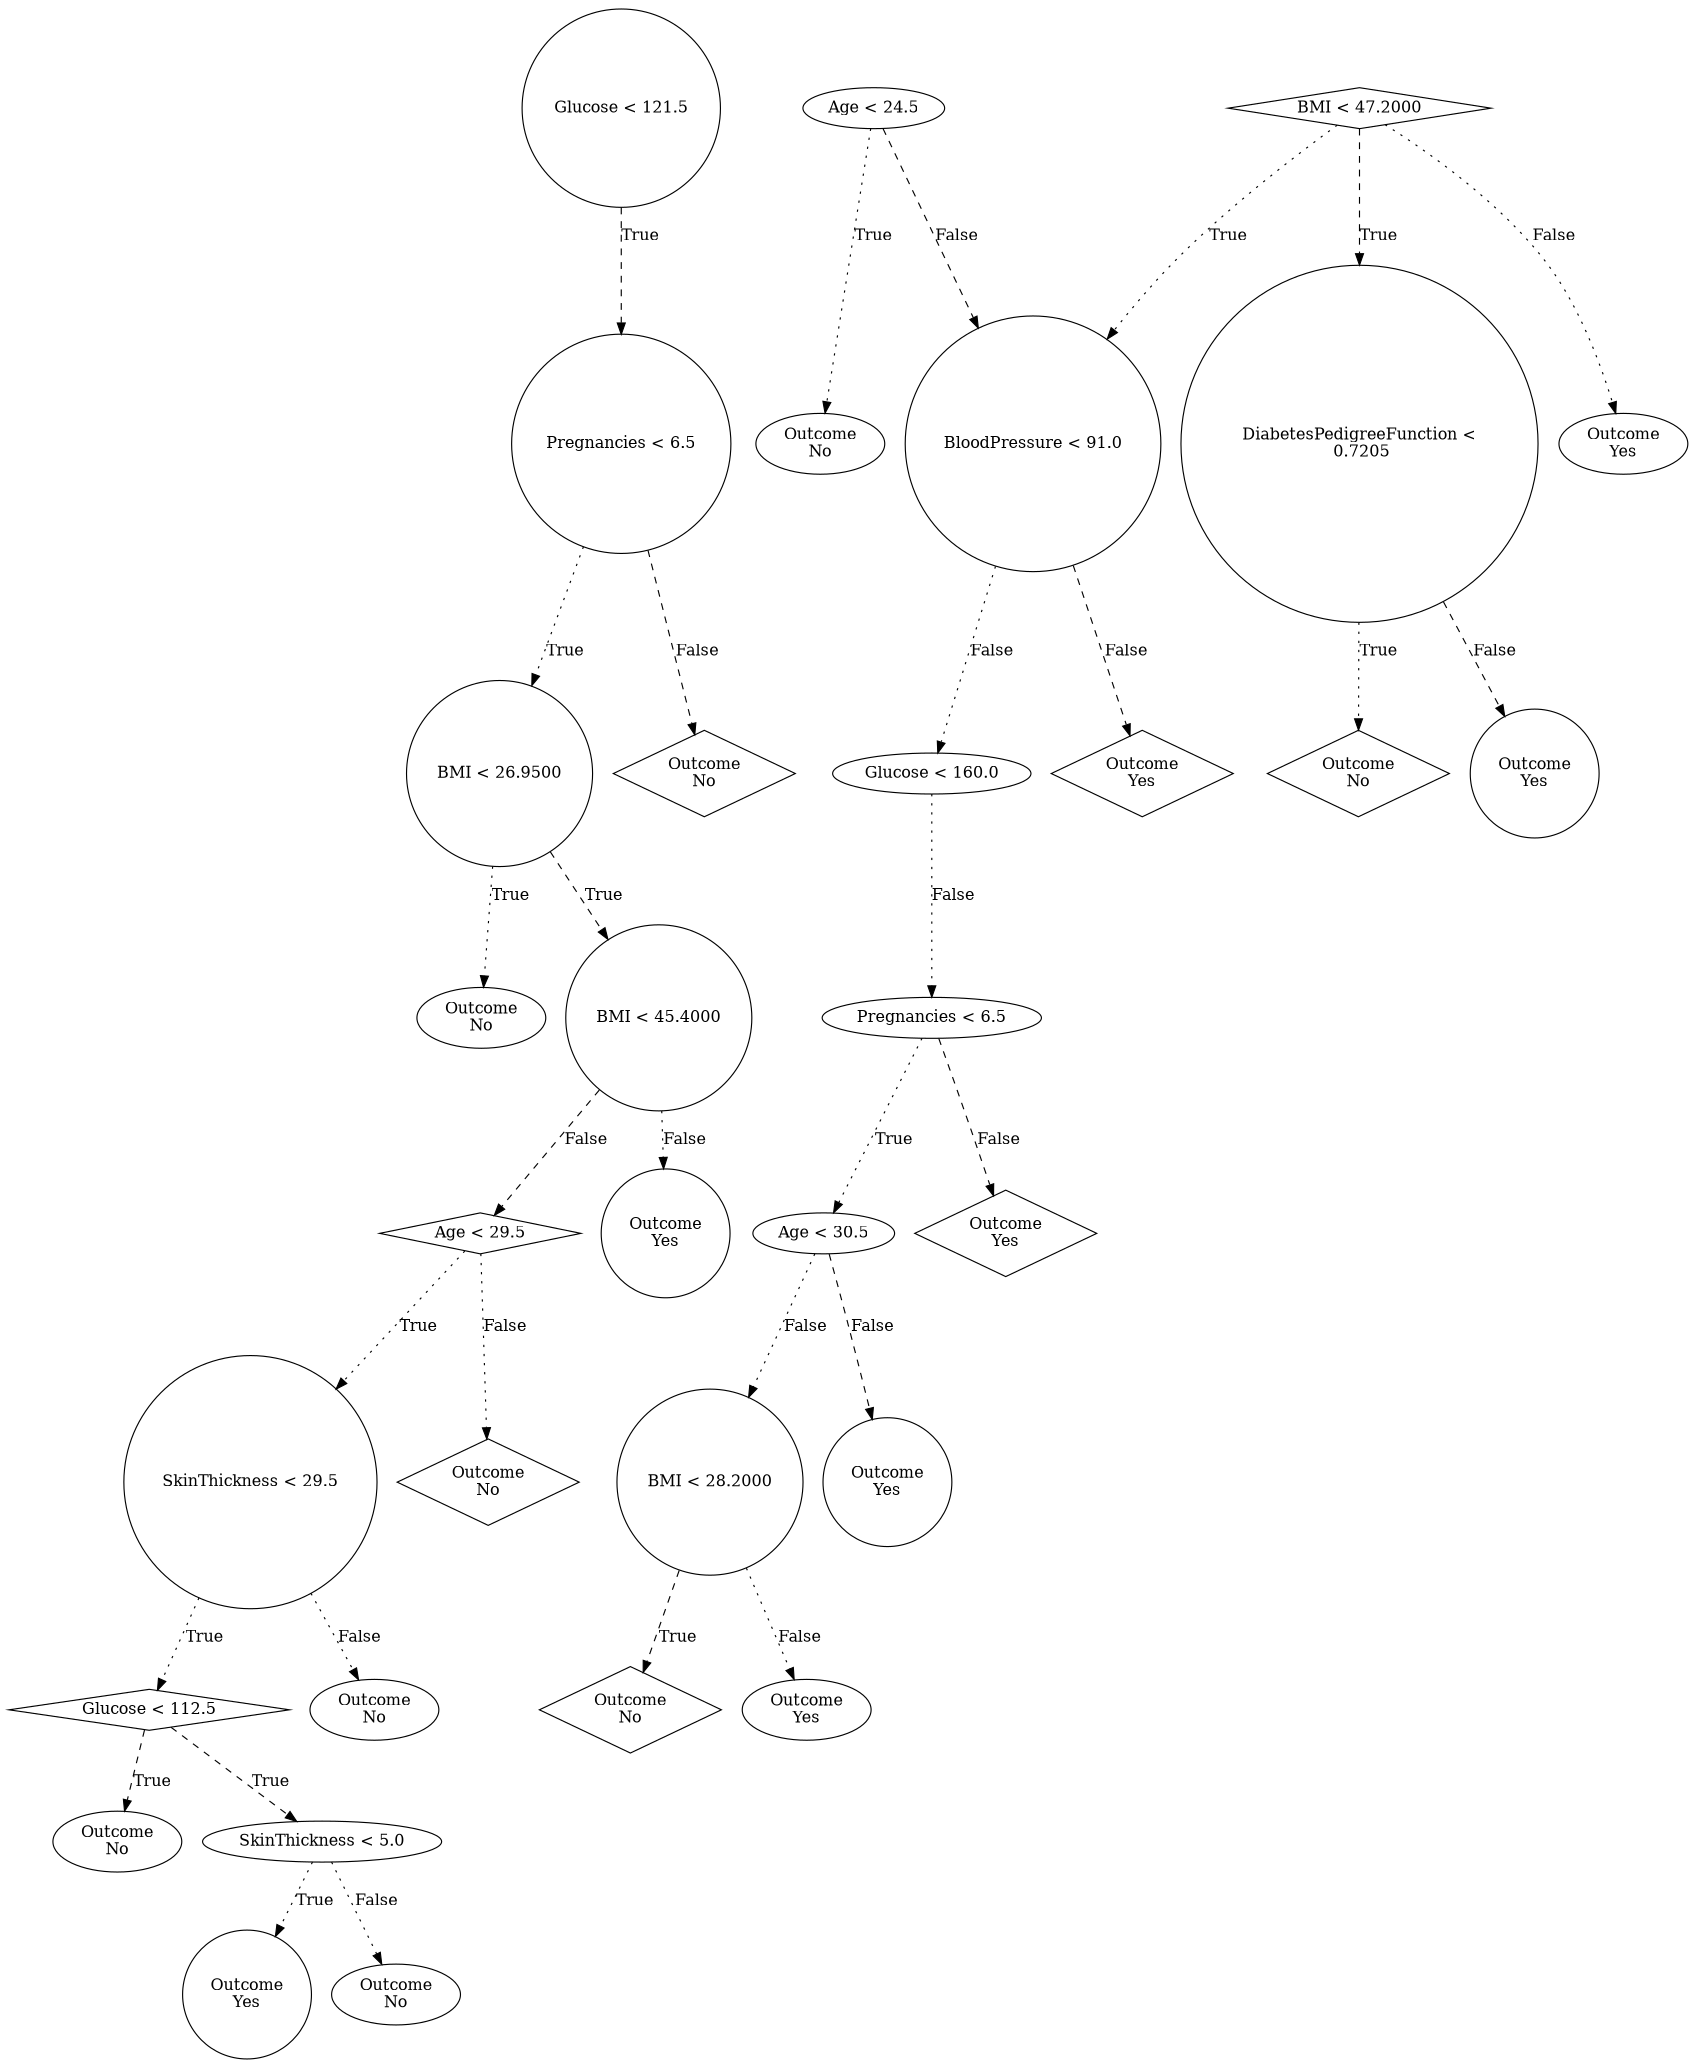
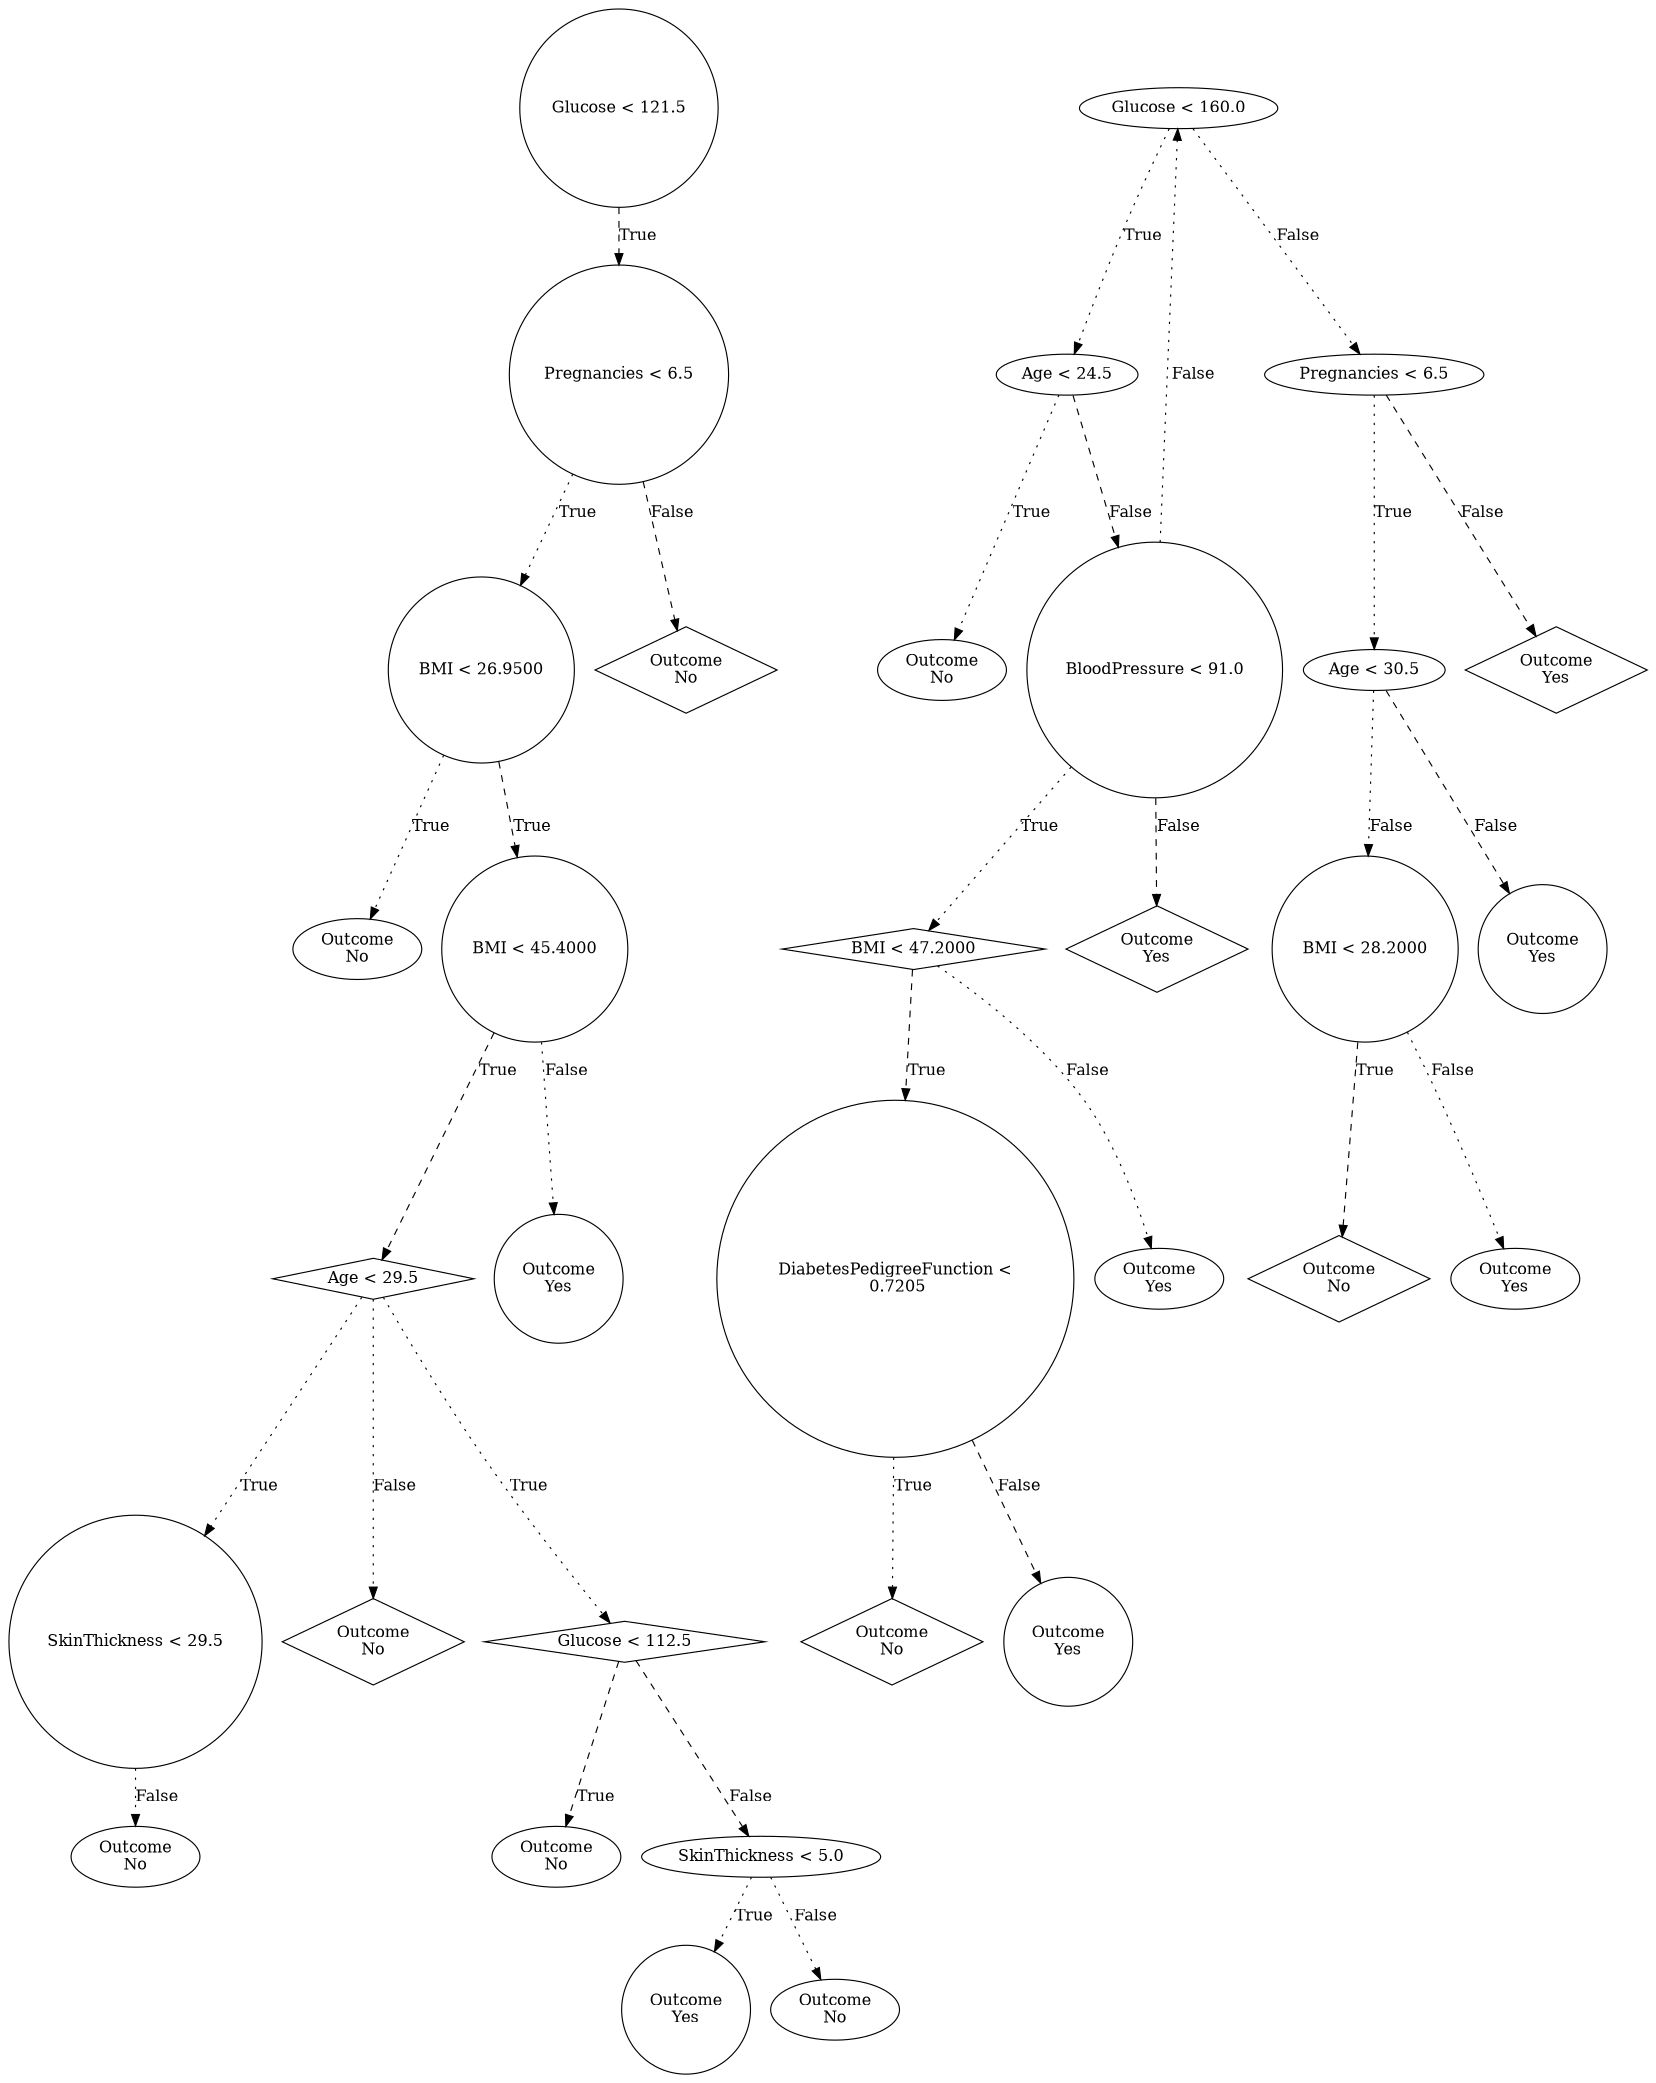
(1219, 220) -> (1004, 844)
none -> (1121, 235)
(586, 1140) -> (498, 1071)
(181, 1639) -> (486, 1460)
(271, 1782) -> (751, 1797)
